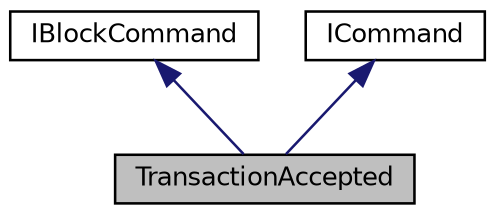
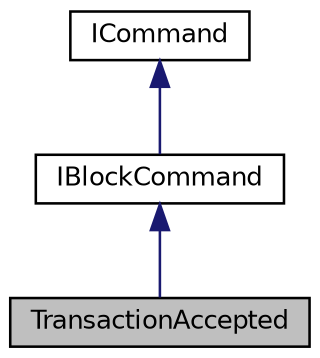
(321, 117) -> (160, 121)
